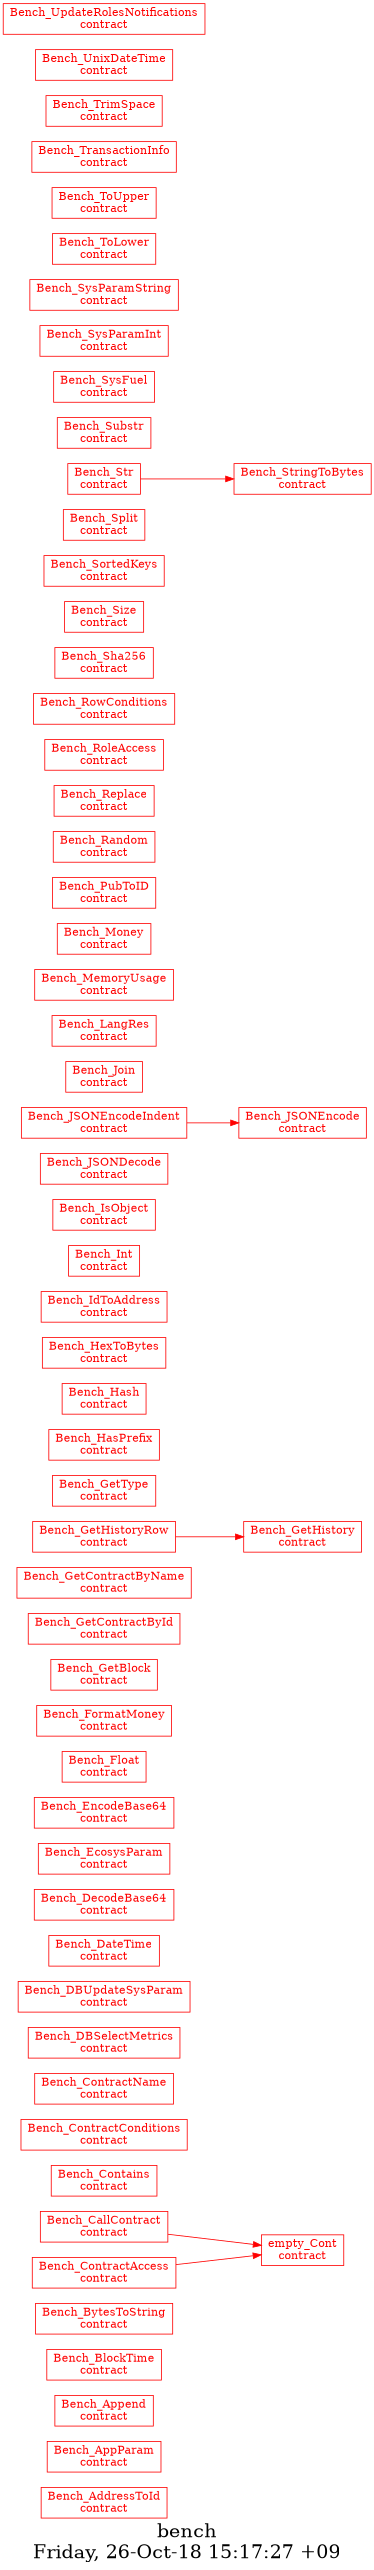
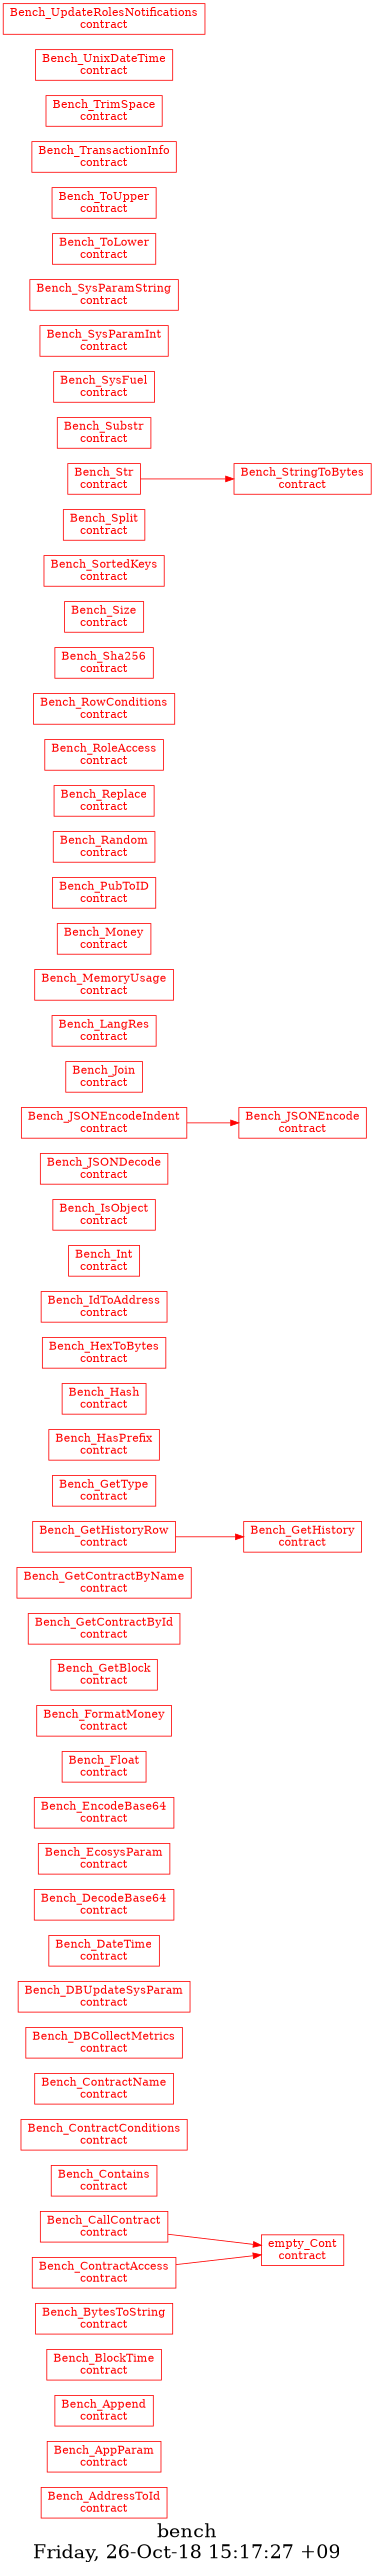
(104, 2043) -> none
none -> (104, 2043)
